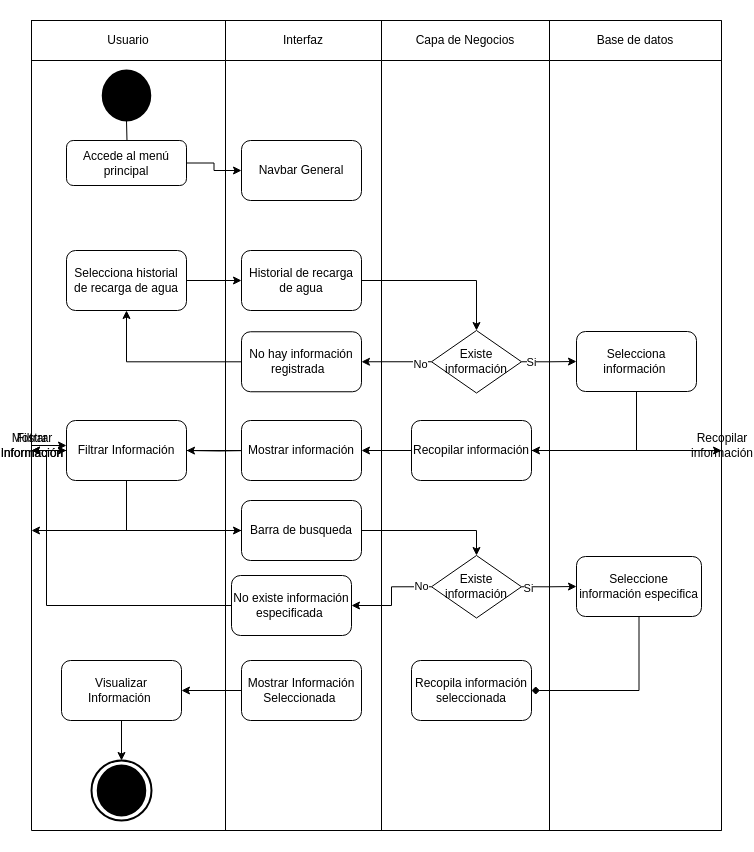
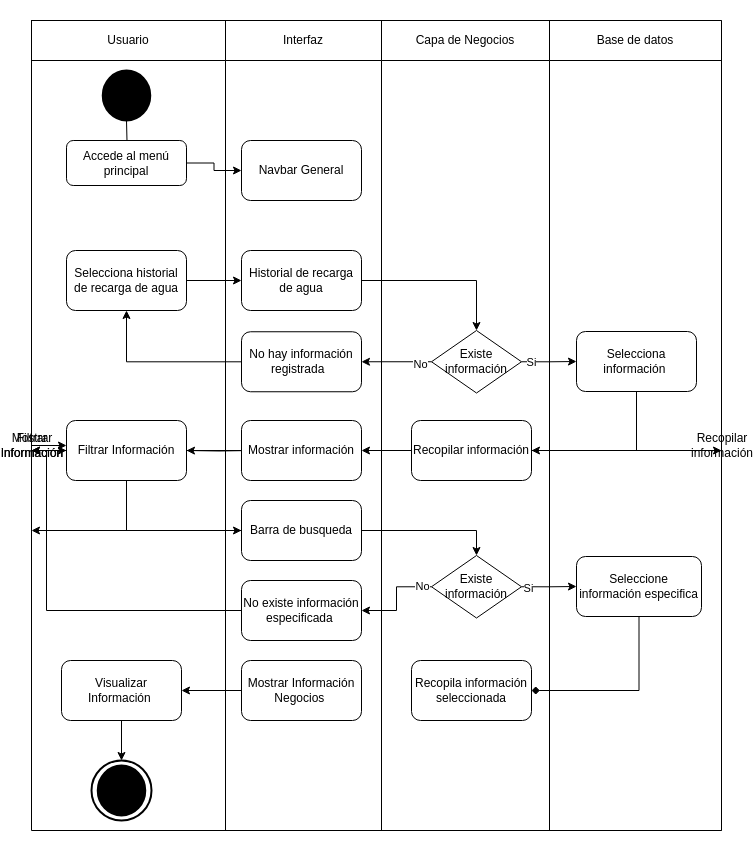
(292, 606) -> (302, 611)
(302, 691) -> (302, 691)
